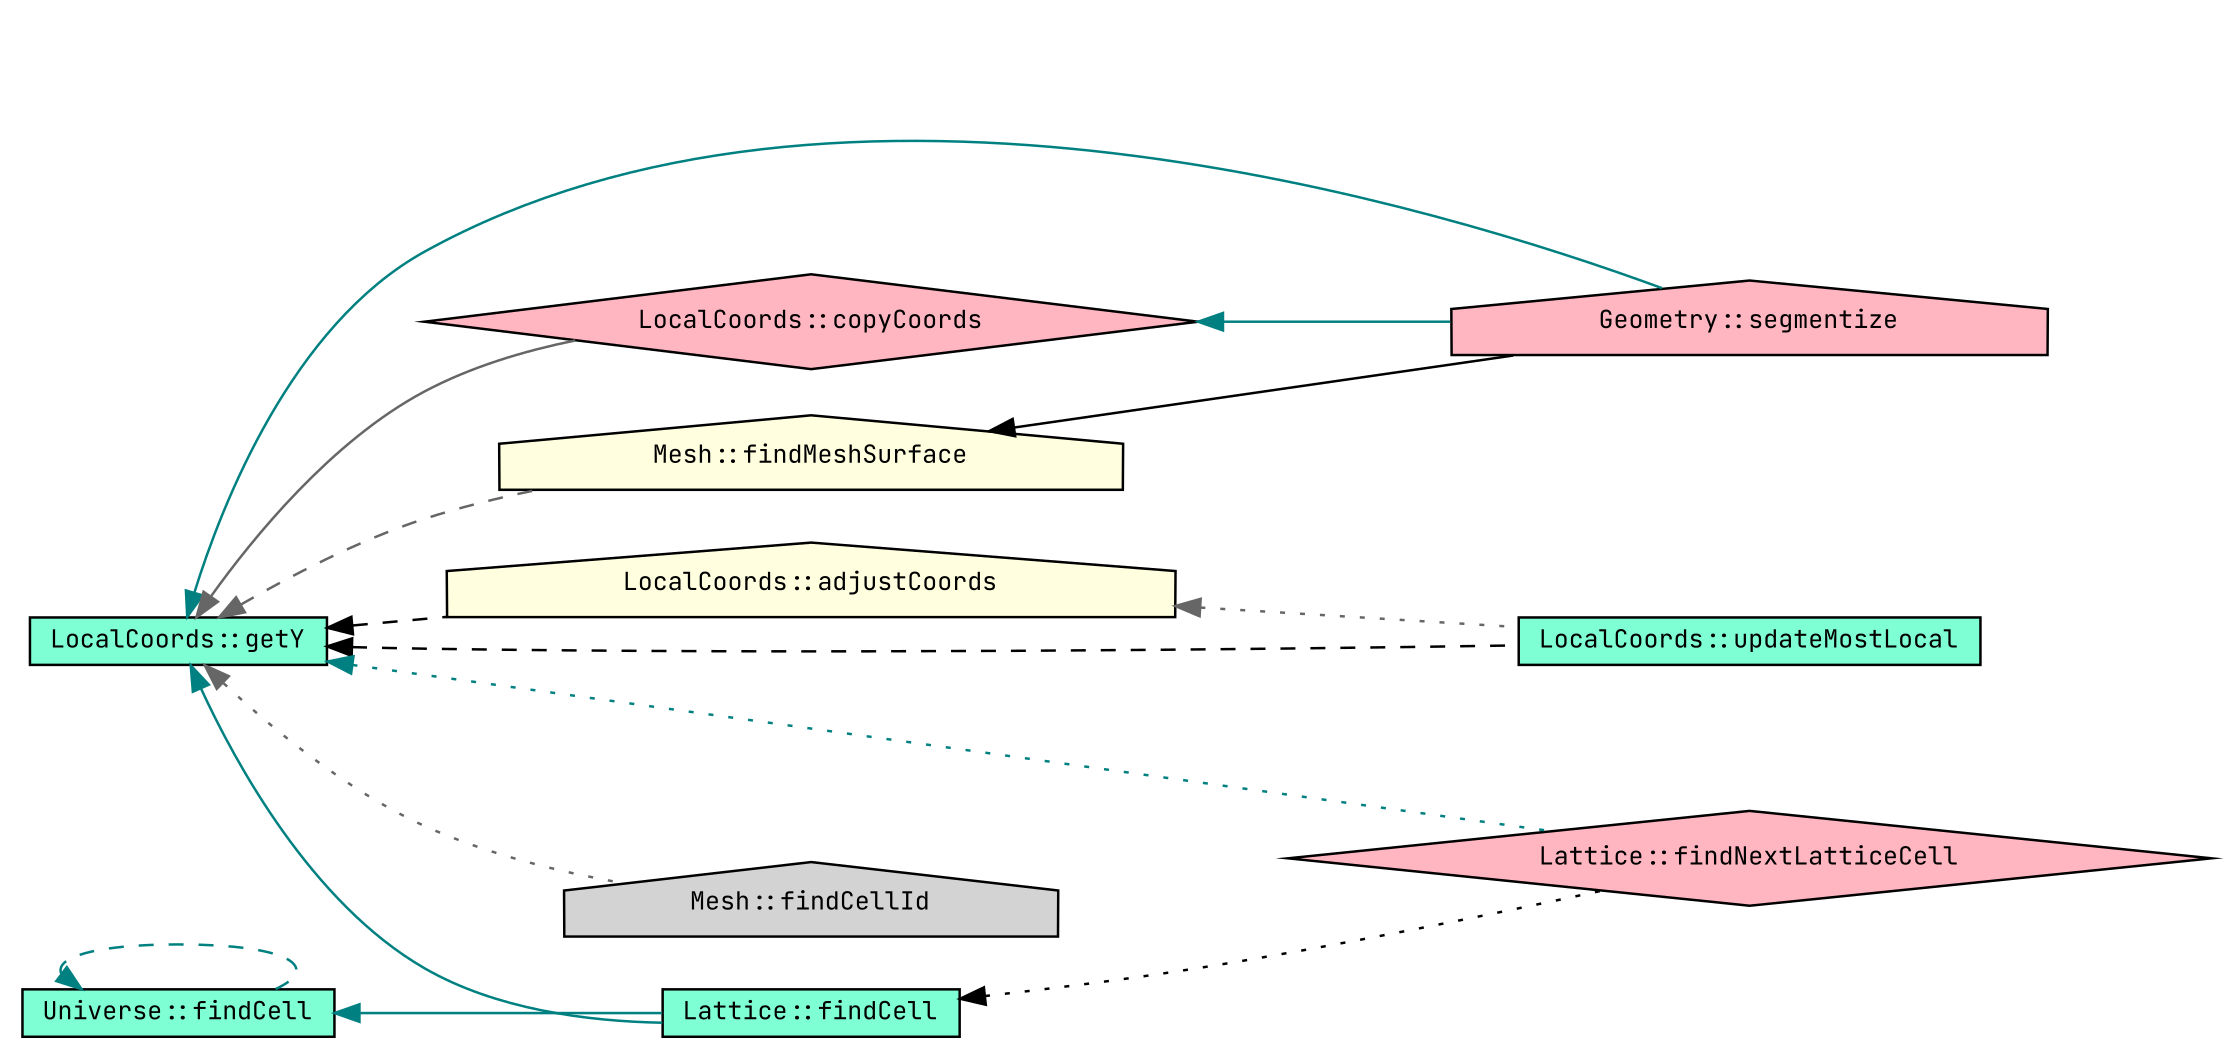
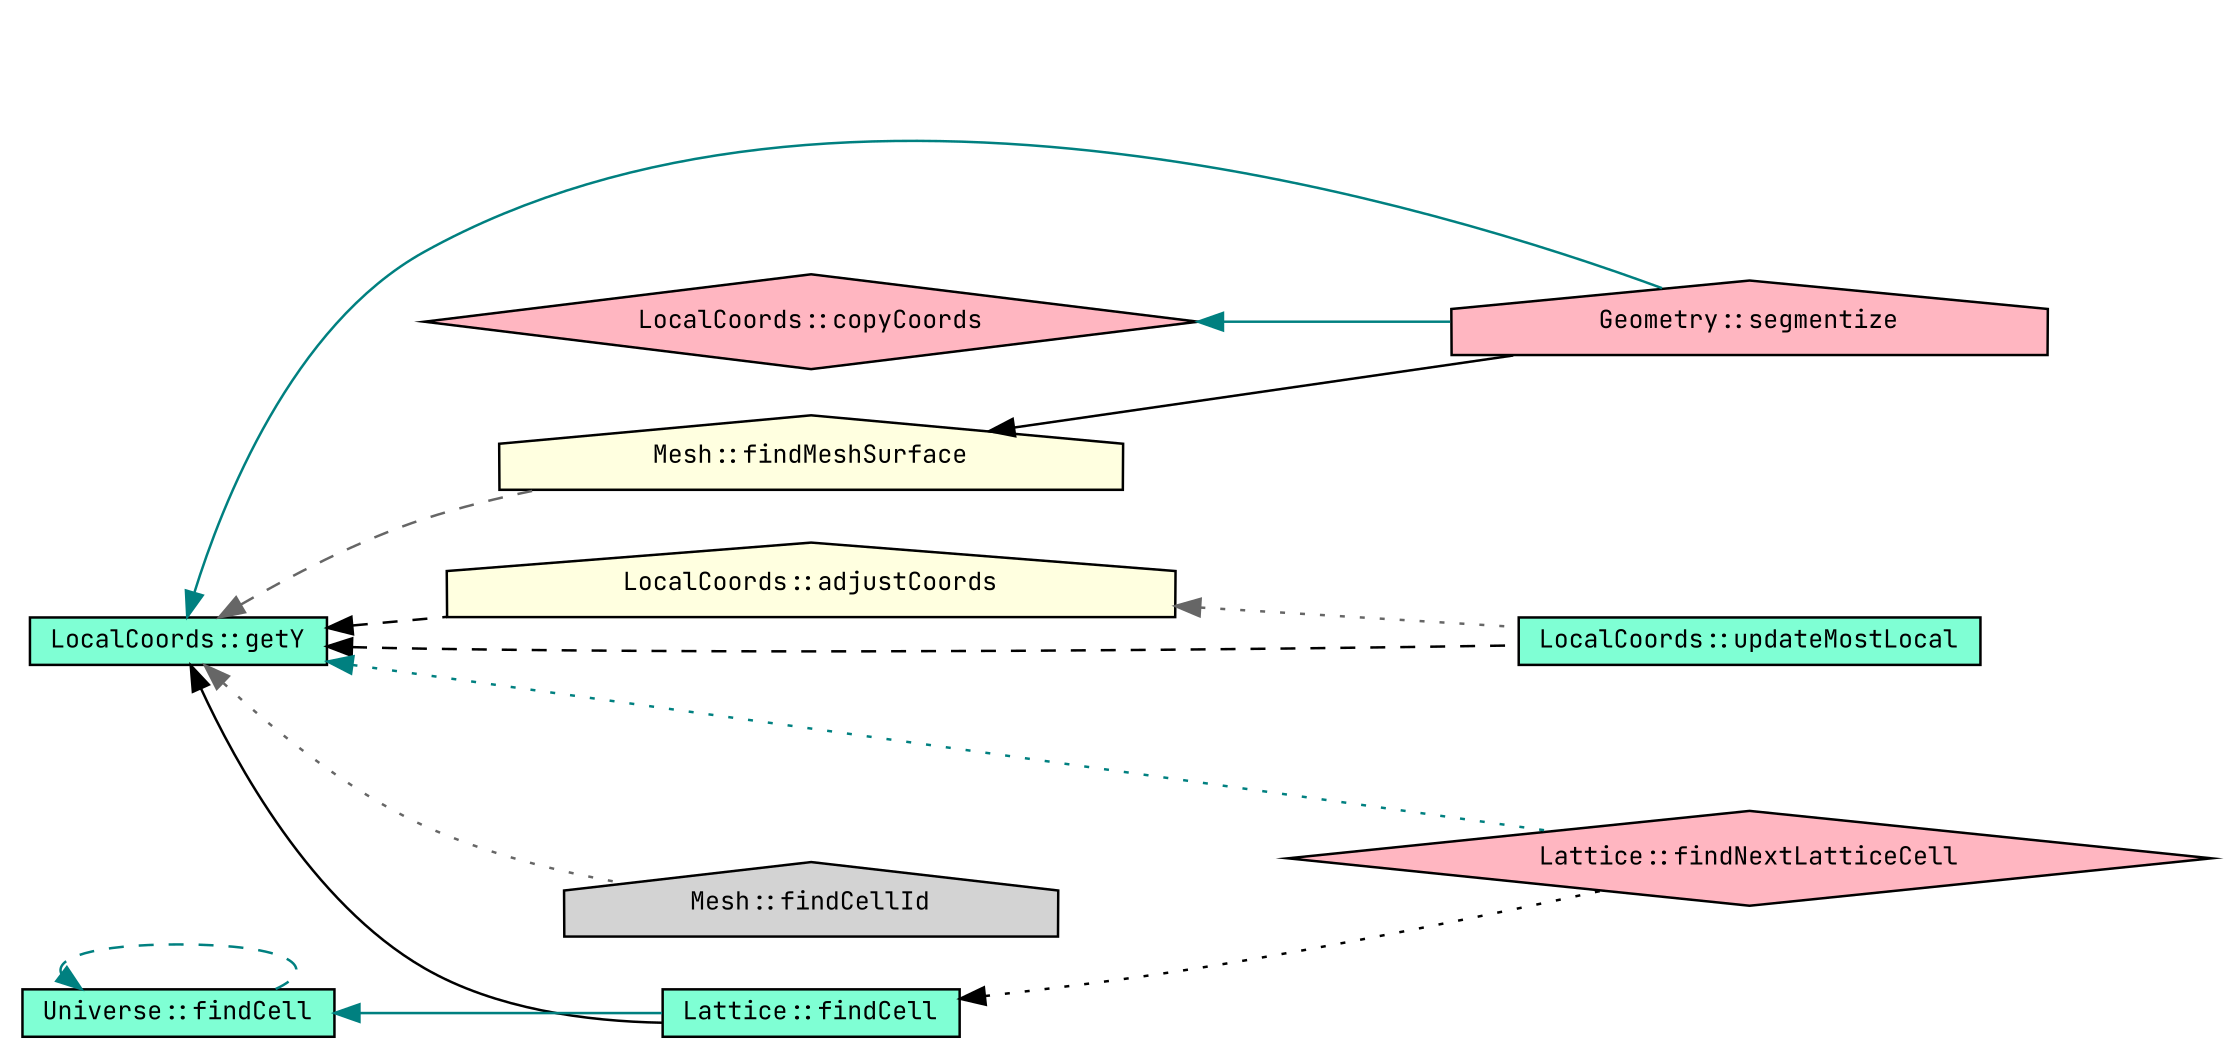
(367, 429) -> none
(377, 934) -> (377, 934)
